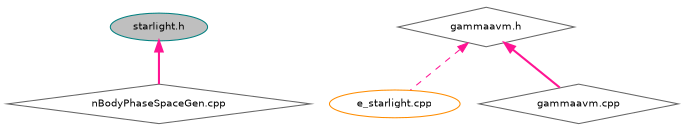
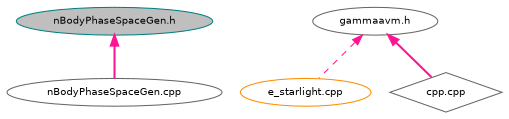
(159, 27) -> (115, 21)
(486, 27) -> (375, 21)
(159, 104) -> (115, 92)
(579, 104) -> (446, 92)
